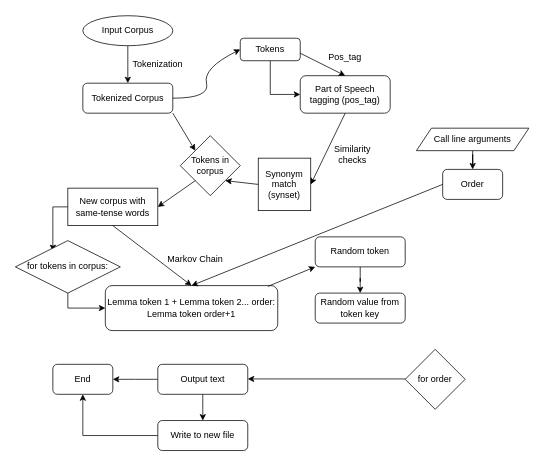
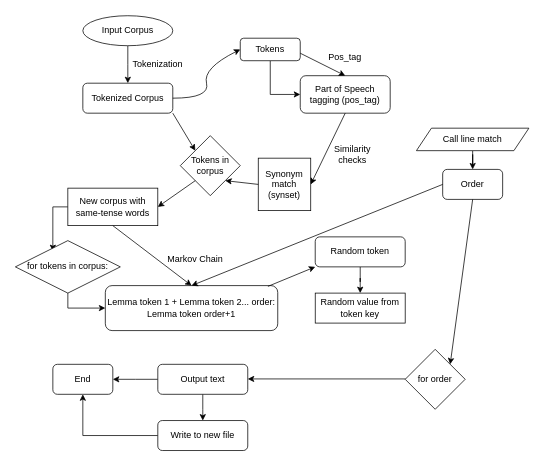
(473, 139) -> (473, 139)
none -> (462, 279)
(360, 308) -> (360, 308)
